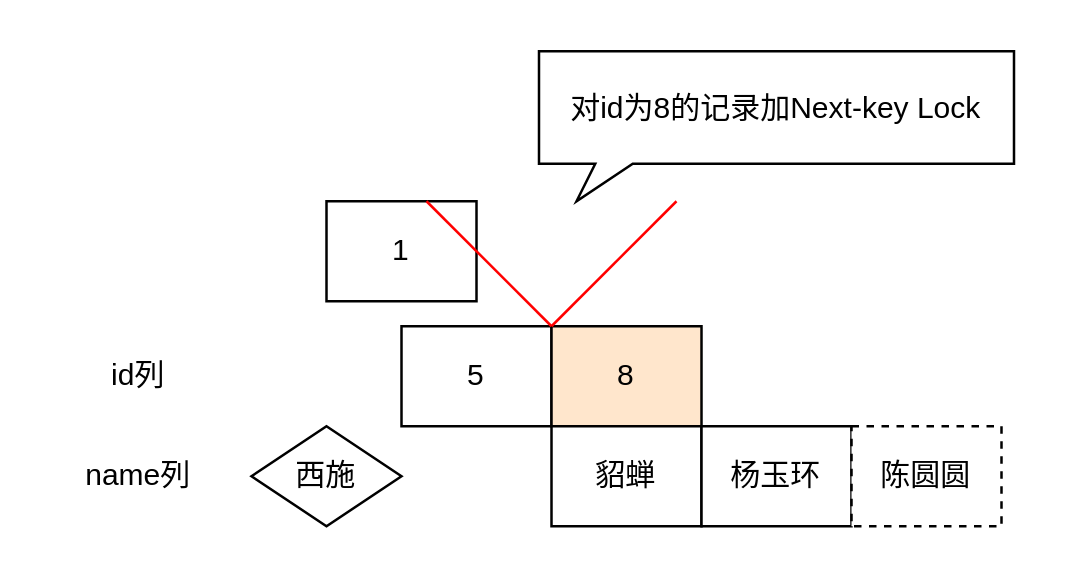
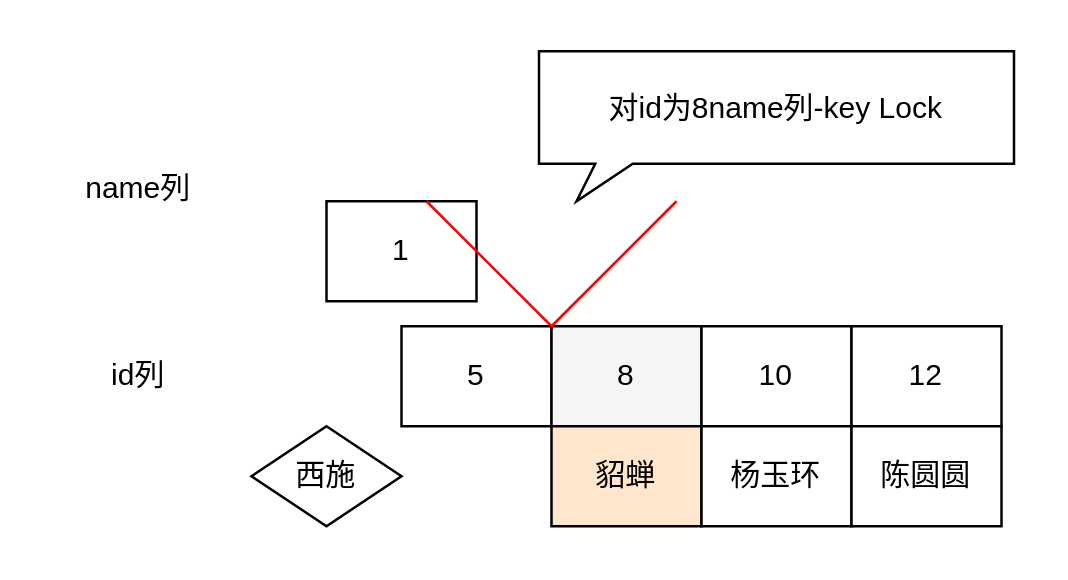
(776, 109) -> (776, 109)
(626, 376) -> (626, 376)
none -> (776, 376)
none -> (926, 376)
(139, 476) -> (139, 189)
(626, 476) -> (626, 476)
(926, 476) -> (926, 476)
